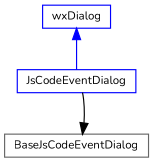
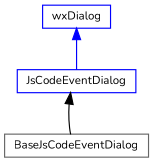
(84, 108) -> (69, 119)
